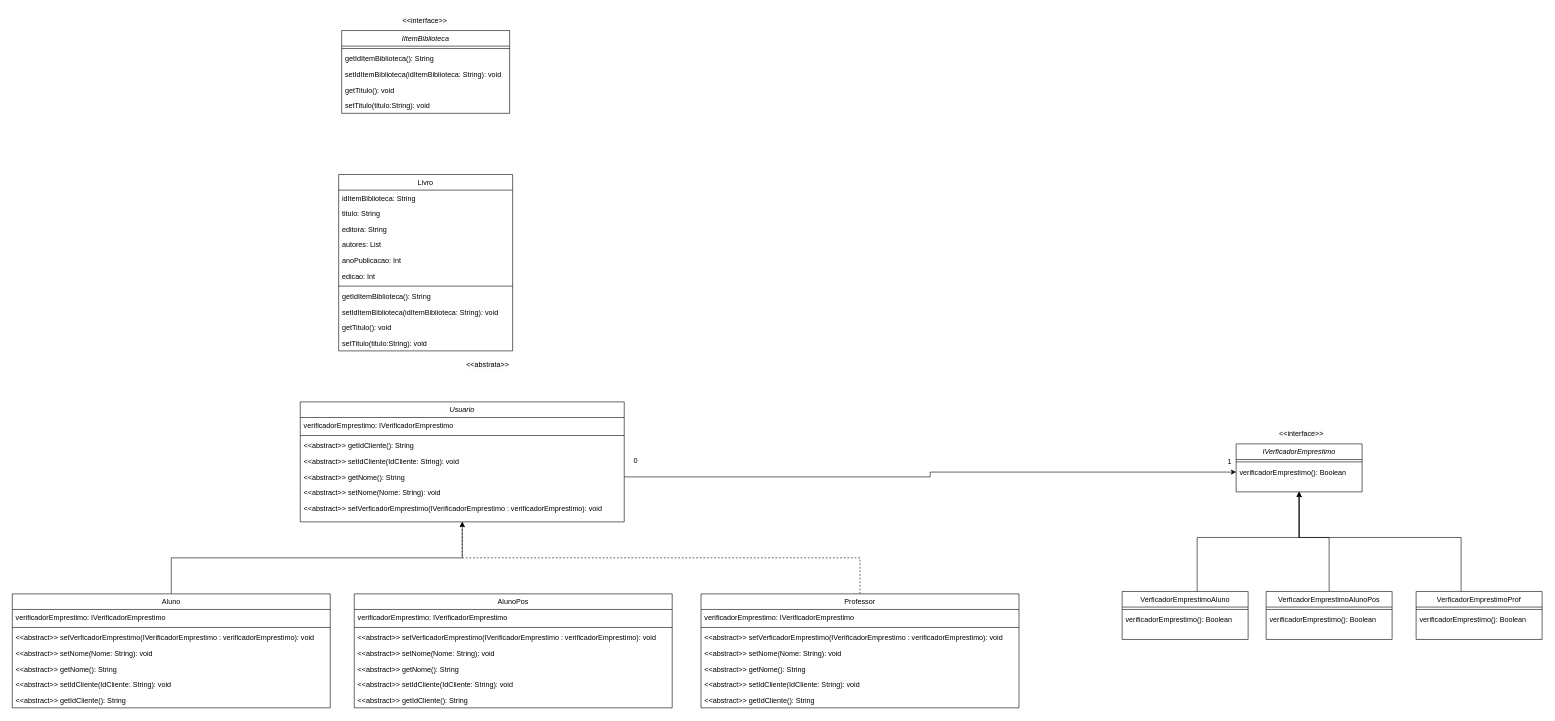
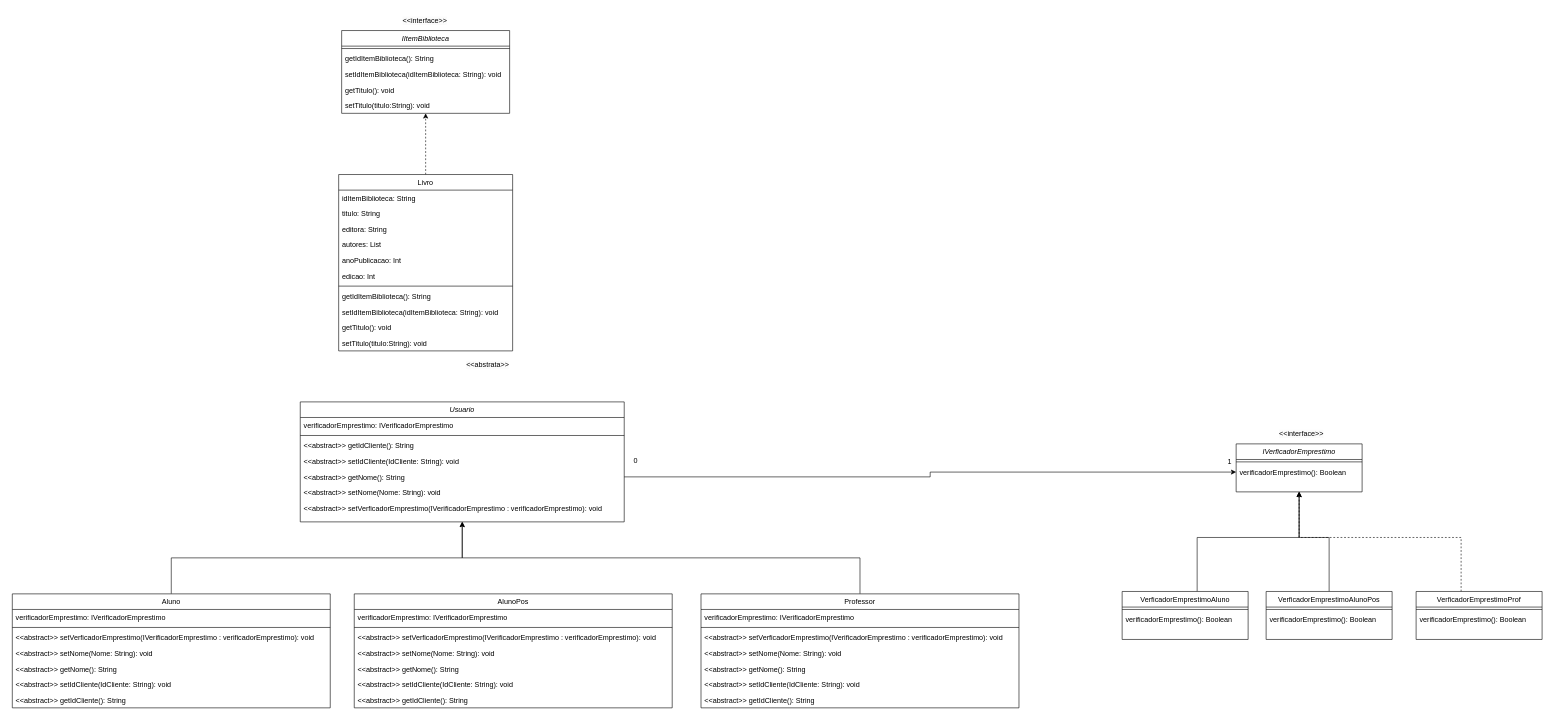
none -> (426, 146)
(1423, 537) -> (1423, 537)
(680, 558) -> (680, 558)
